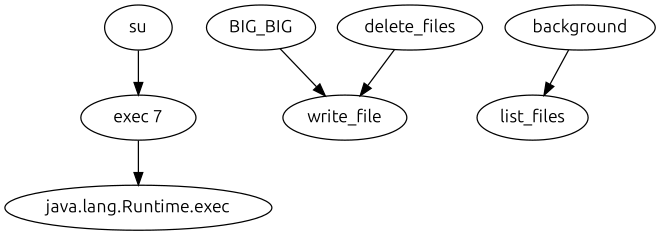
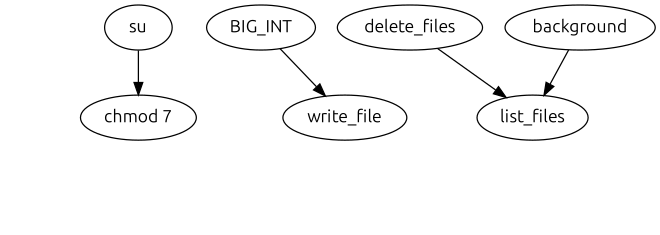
(261, 28) -> (261, 28)
(381, 67) -> (467, 69)
(138, 118) -> (138, 118)
(138, 208) -> none
